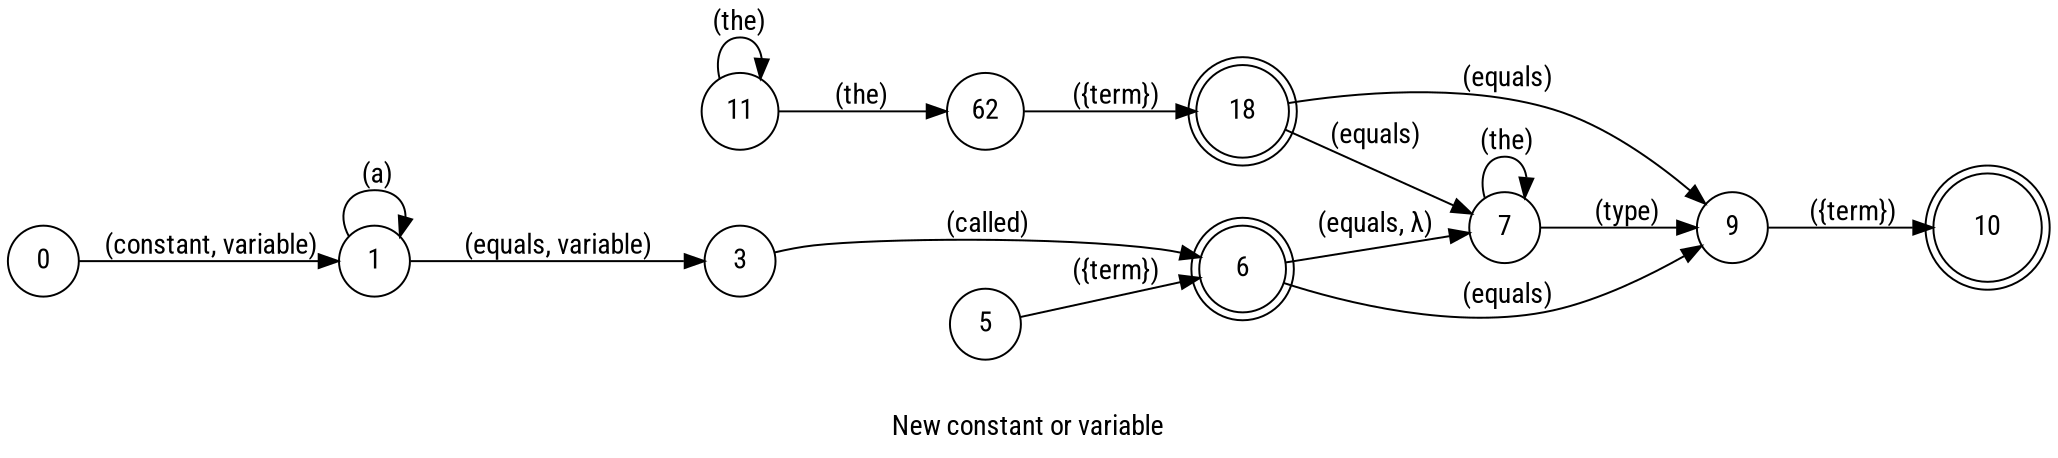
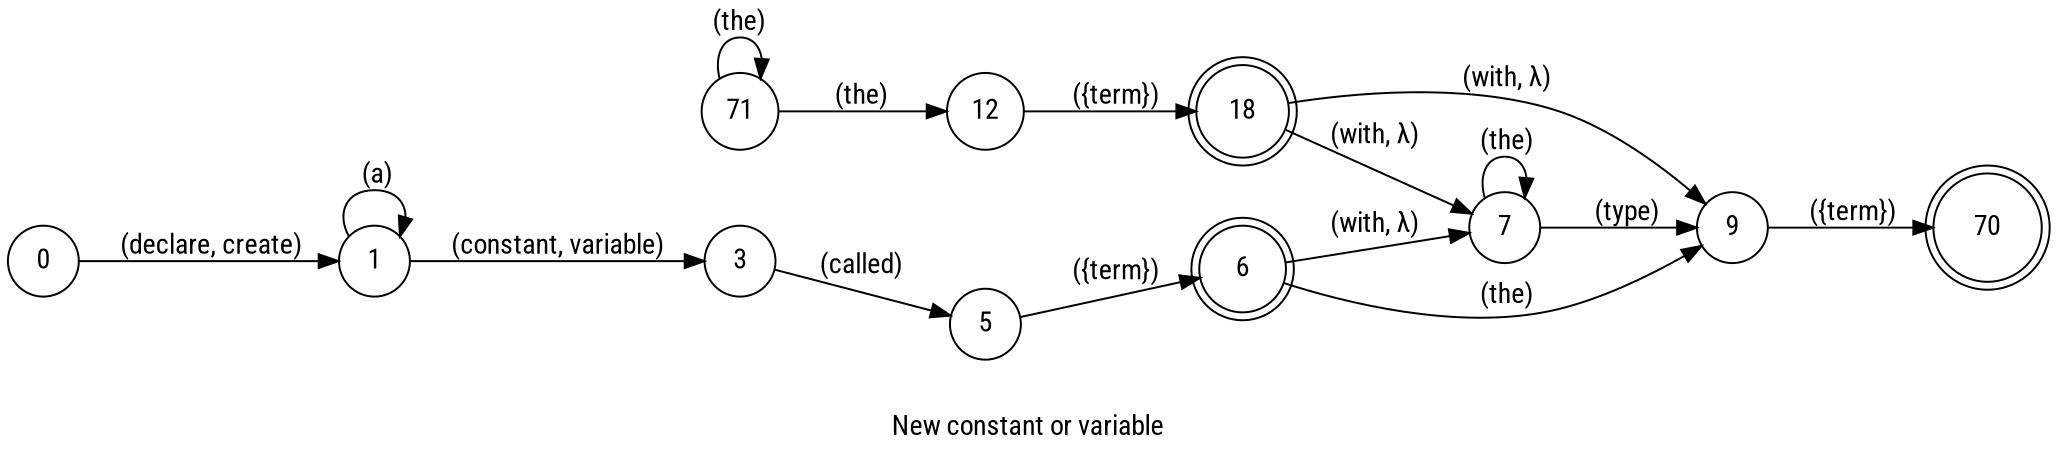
(1505, 79) -> (1505, 79)
(740, 111) -> (740, 111)
(985, 111) -> (985, 111)
(1373, 136) -> (1373, 136)
(1373, 225) -> (1373, 225)
(1988, 228) -> (1988, 228)
(978, 240) -> (853, 290)
(209, 246) -> (209, 246)
(556, 246) -> (556, 246)
(1505, 296) -> (1505, 296)
